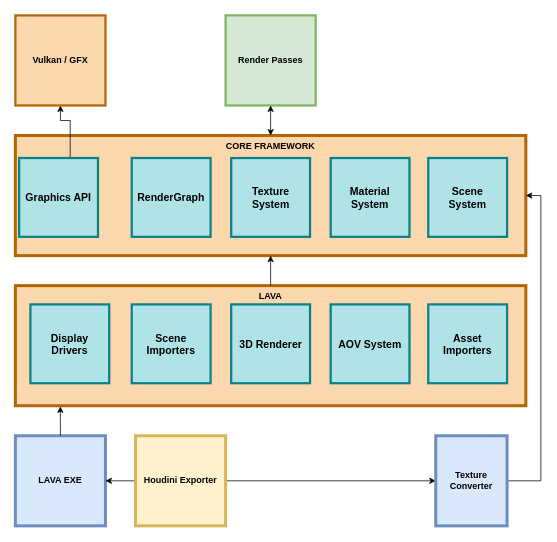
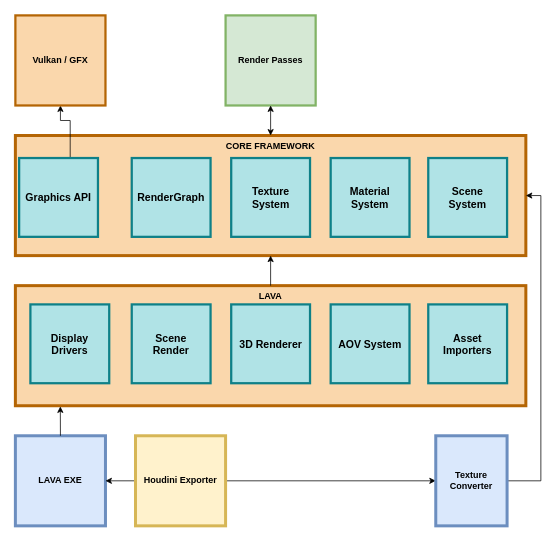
(171, 344) -> (171, 344)
